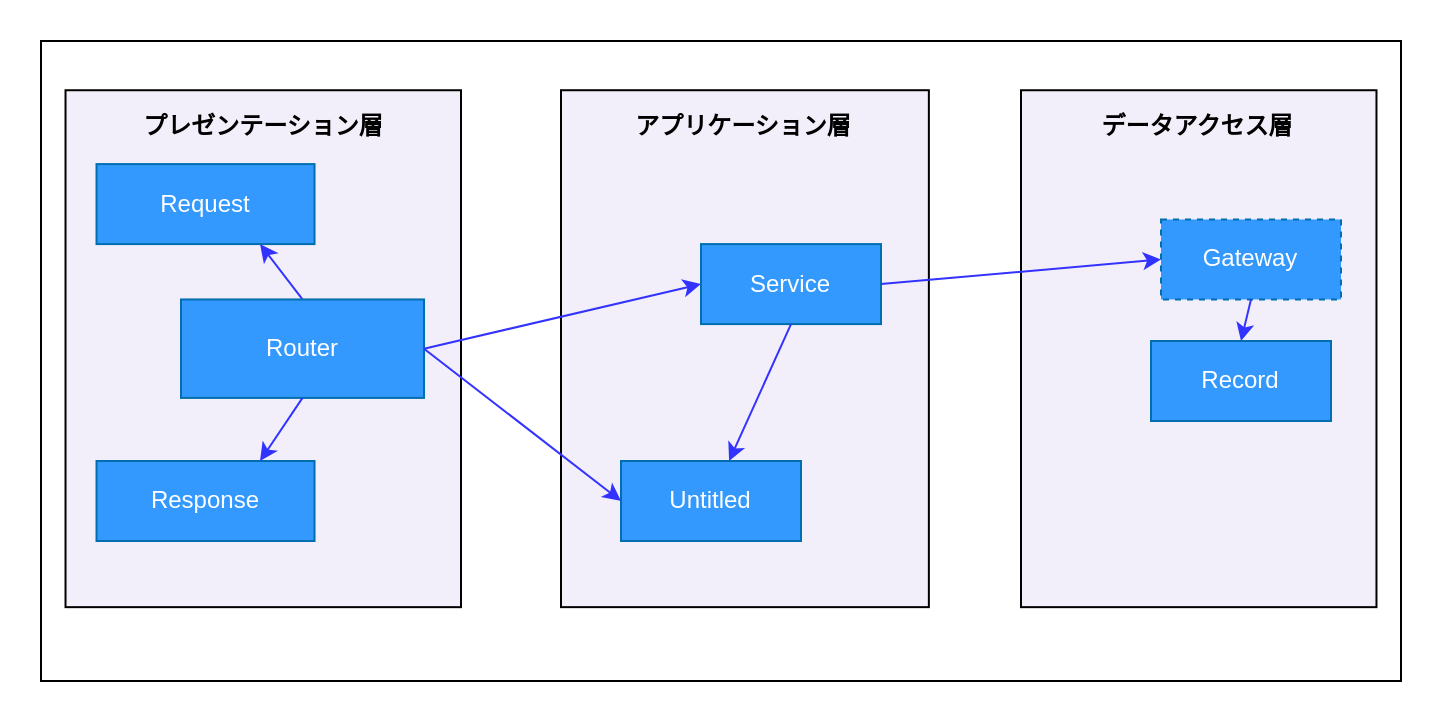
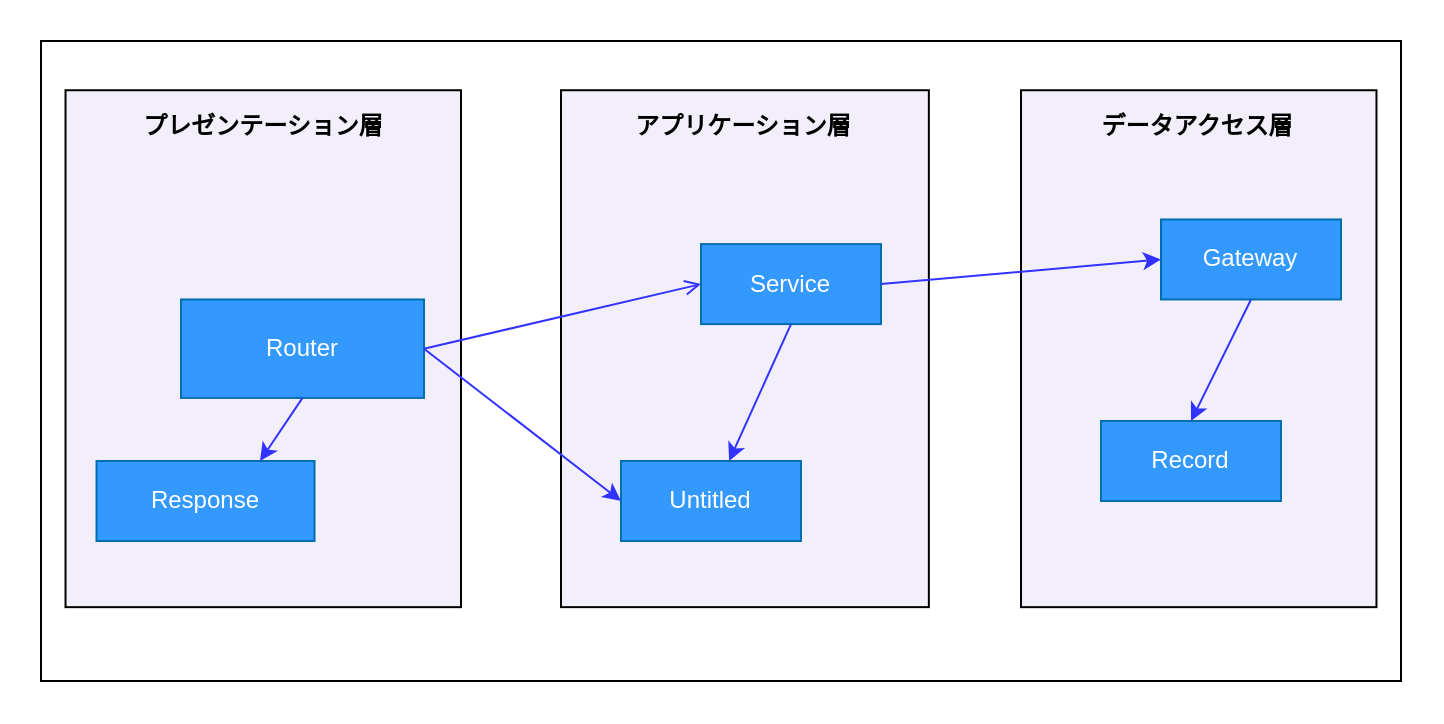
(206, 204) -> none
(1251, 259) -> (1251, 259)
(285, 277) -> none
(687, 287) -> (690, 287)
(1241, 381) -> (1191, 461)
